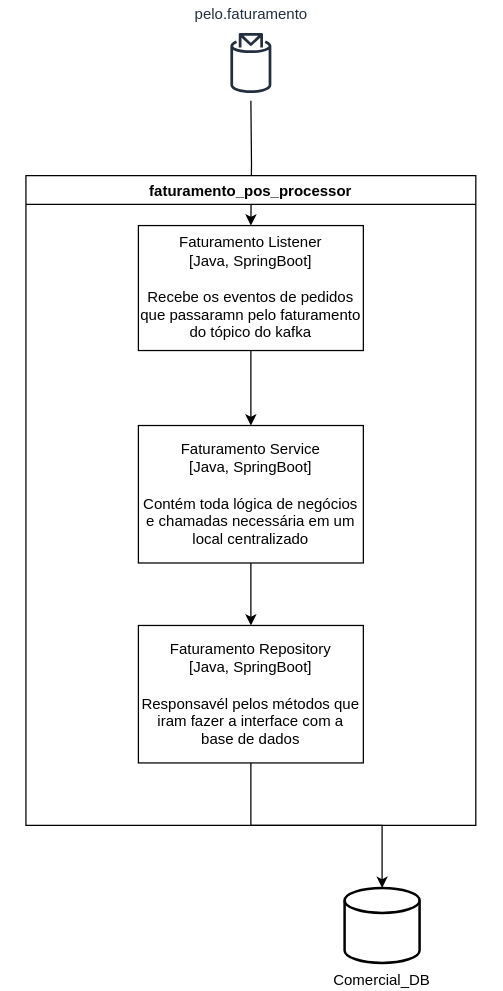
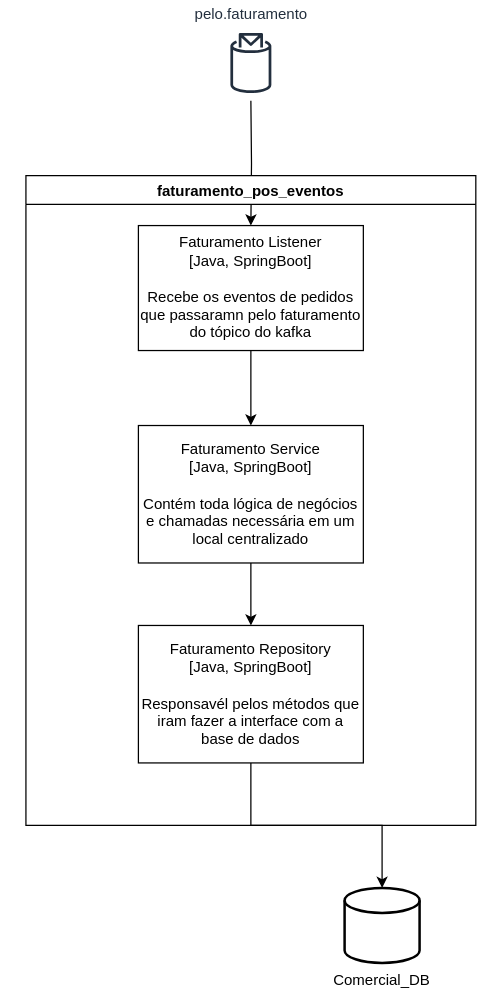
(250, 191) -> (250, 191)
